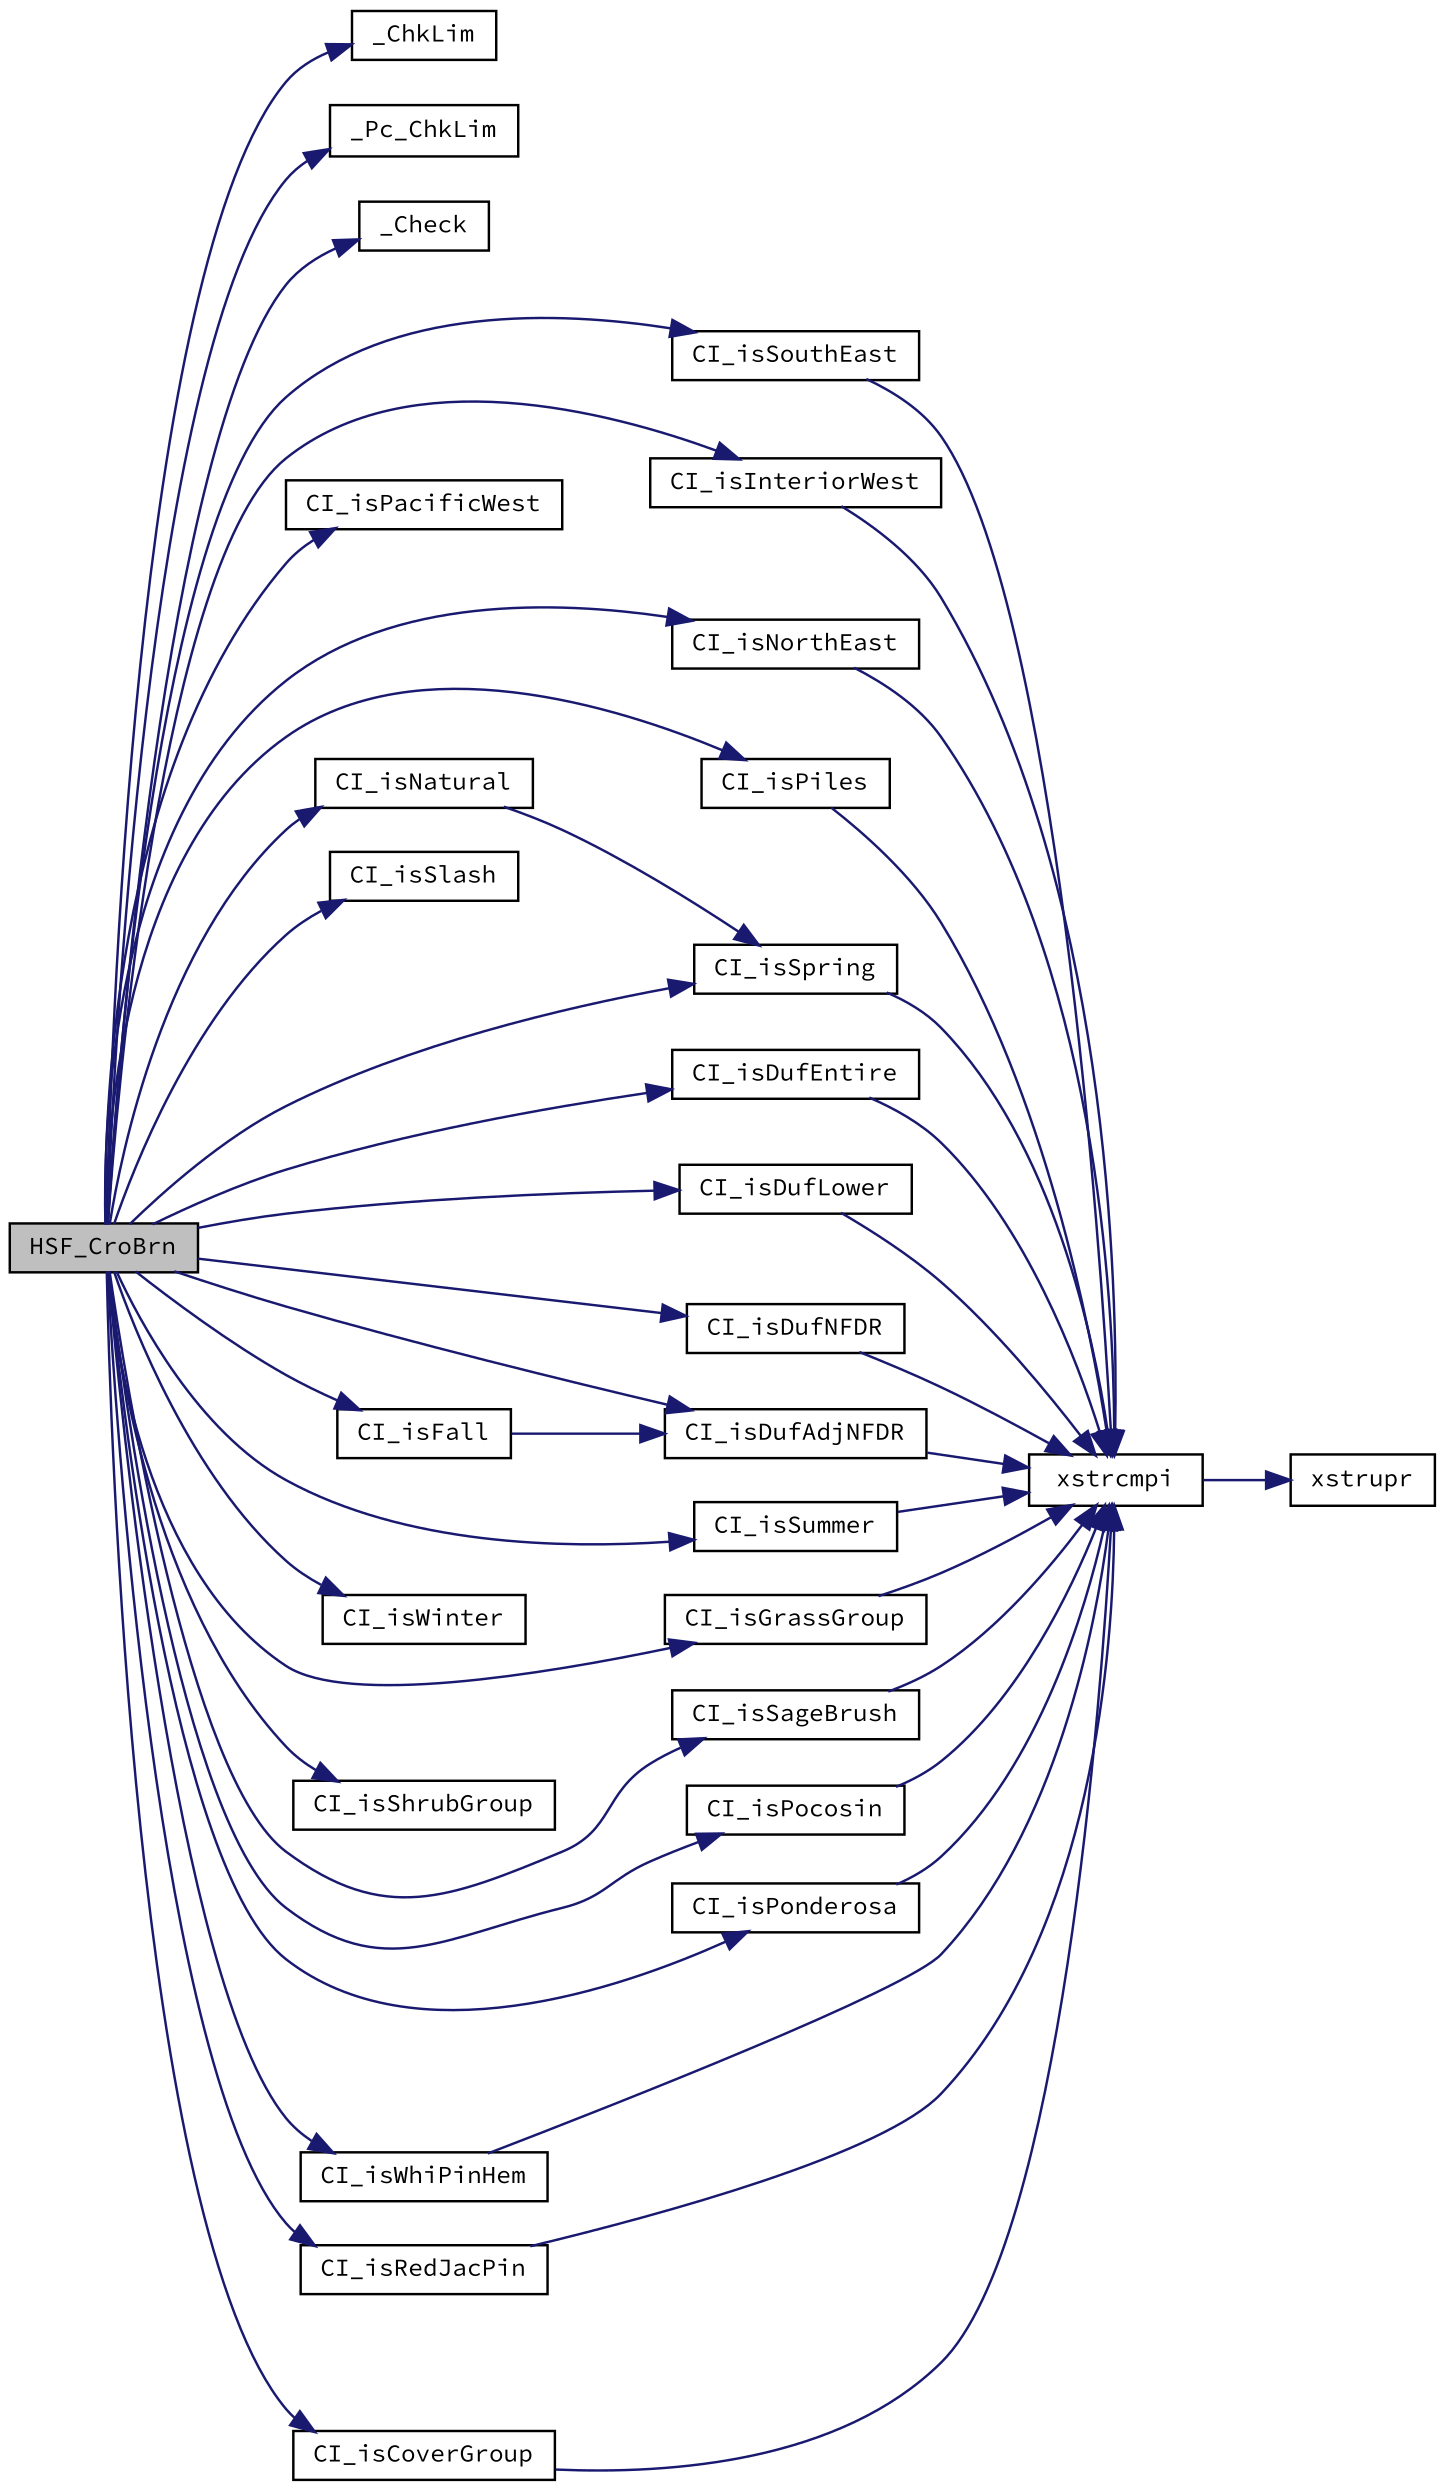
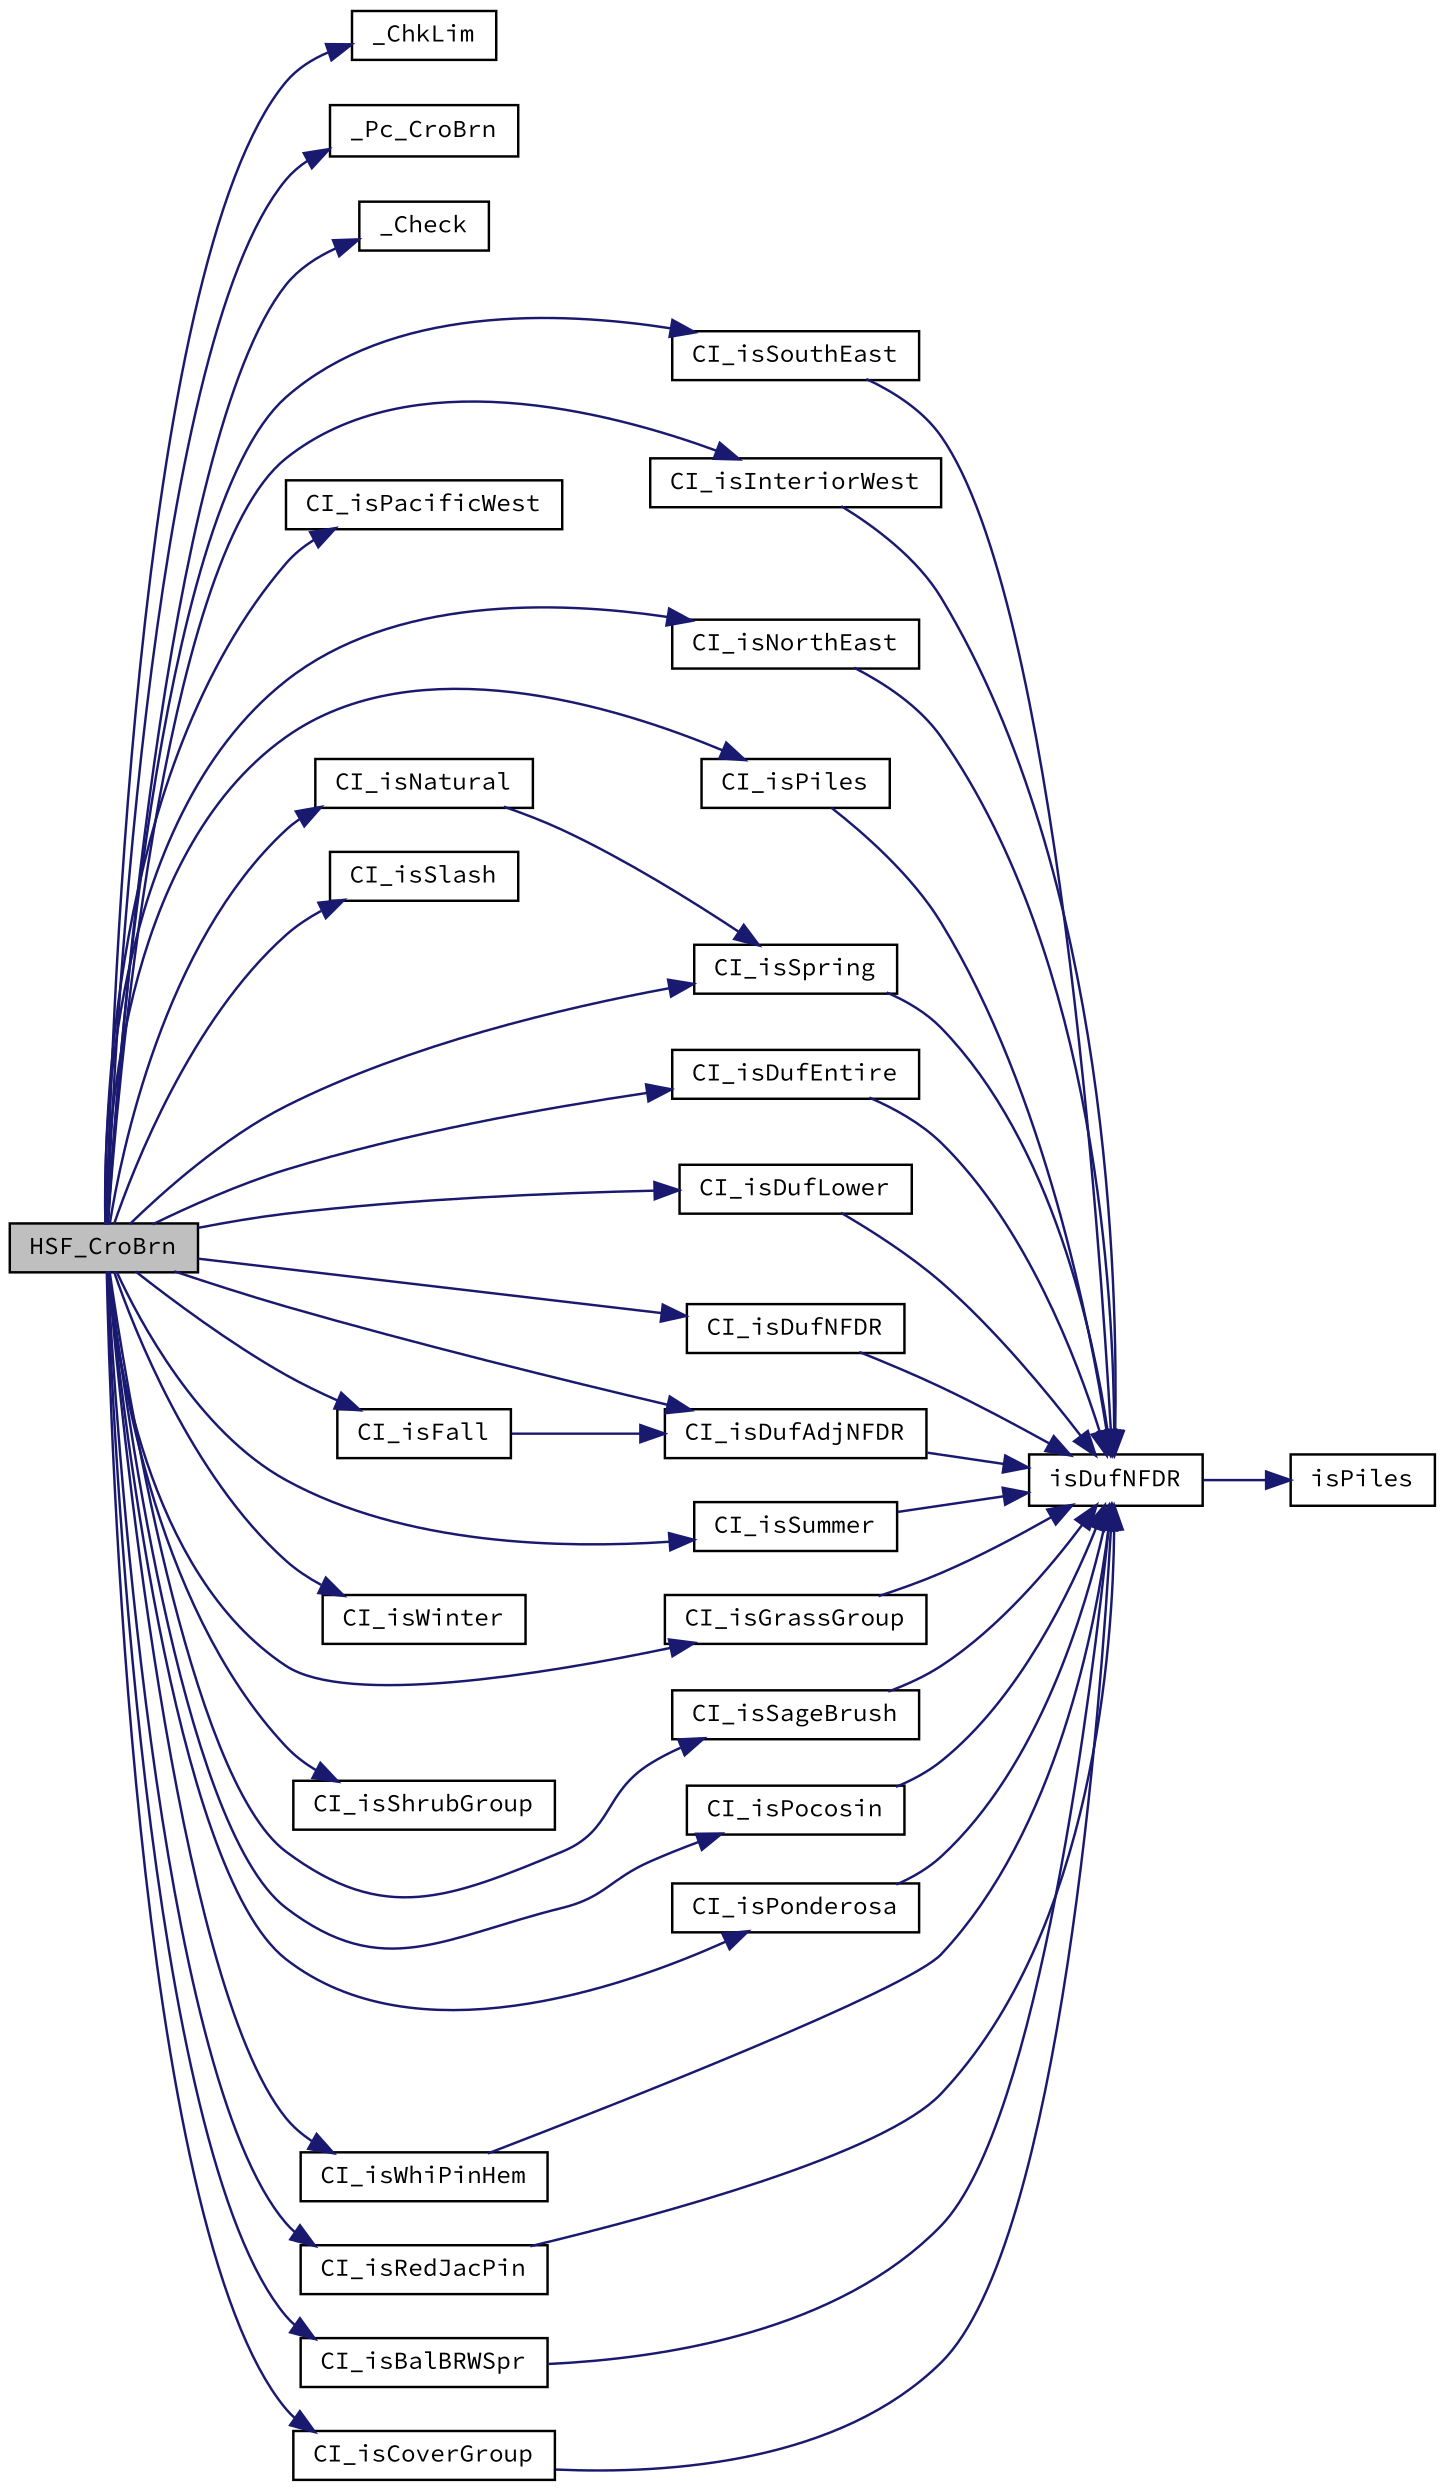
(424, 131) -> (424, 131)
(1116, 1480) -> (1116, 1480)
(1363, 1480) -> (1363, 1480)
none -> (424, 2363)
